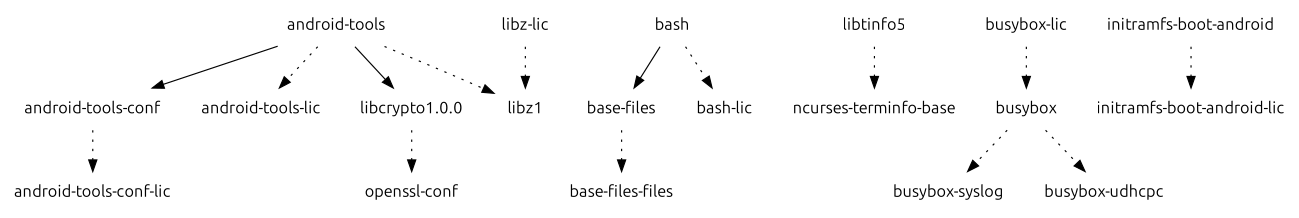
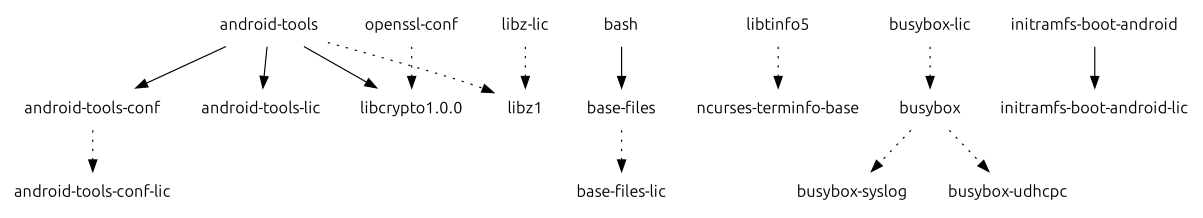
(1191, 62) -> (1095, 62)
(303, 63) -> (266, 62)
(725, 109) -> none
(412, 145) -> (412, 59)
(622, 193) -> (622, 193)
